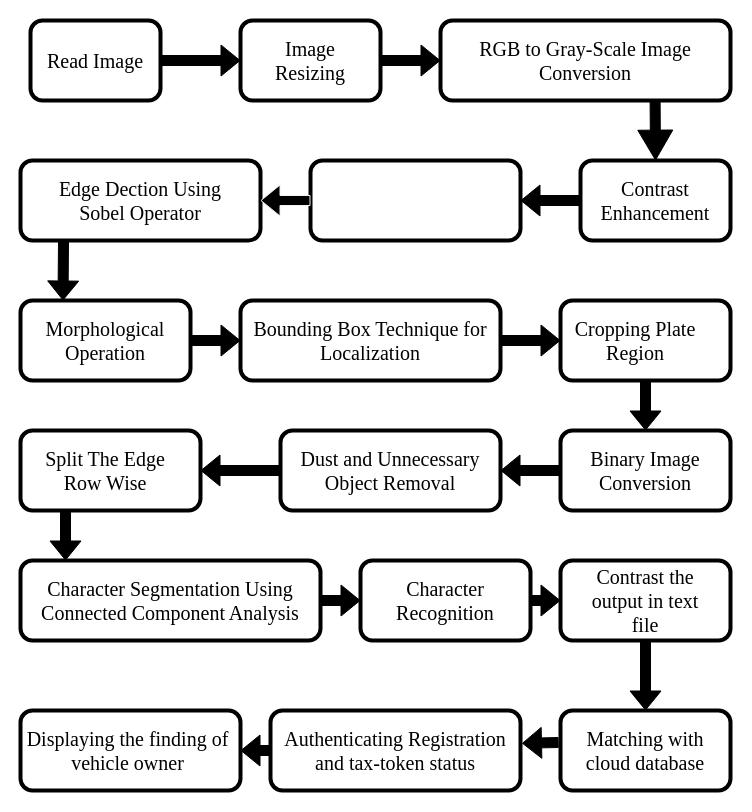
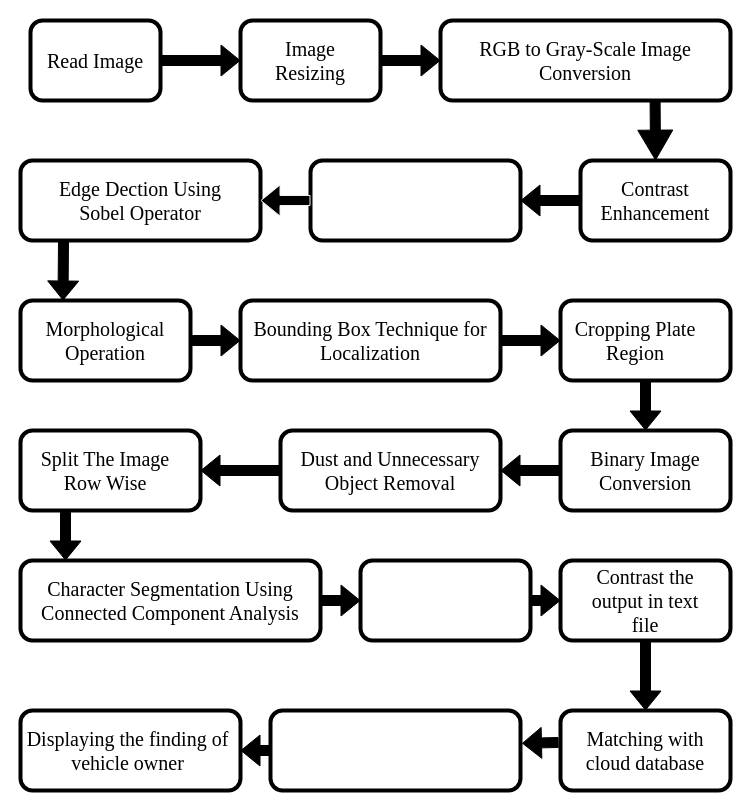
(106, 471) -> (106, 471)
(446, 601) -> none
(396, 751) -> none
